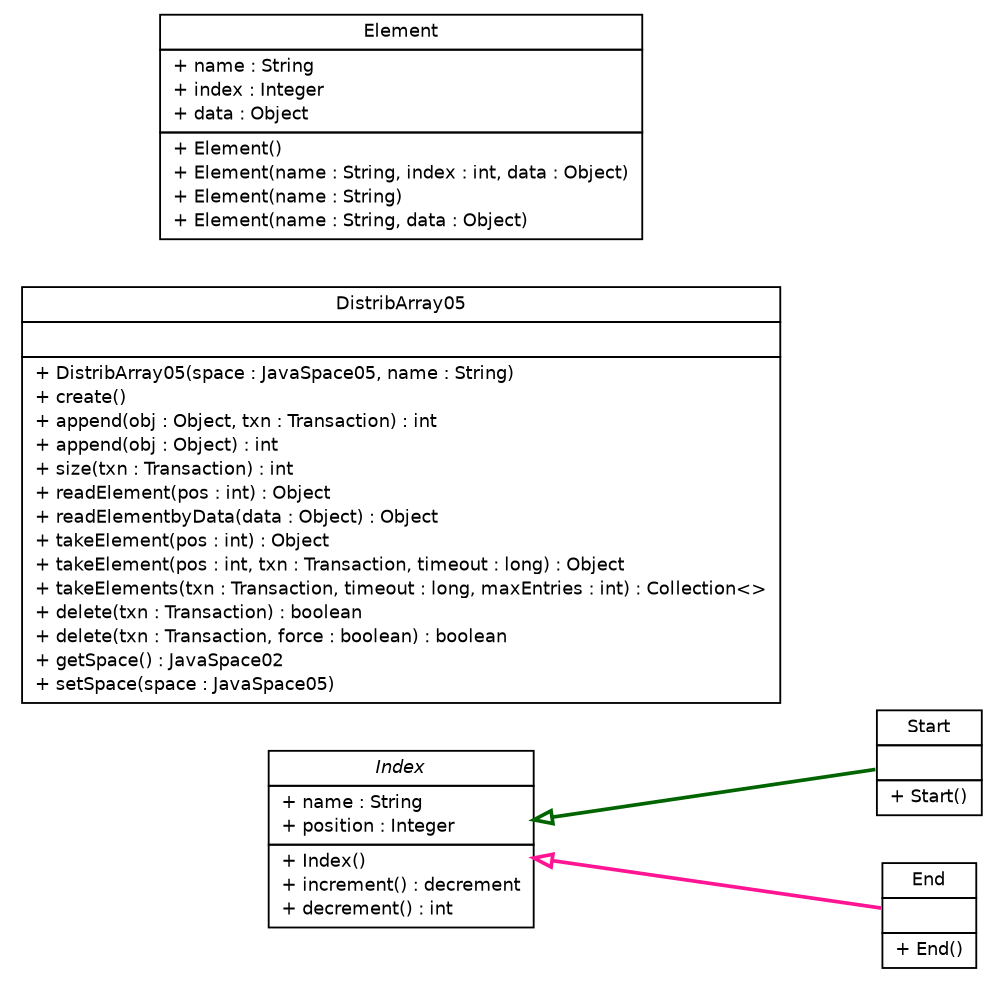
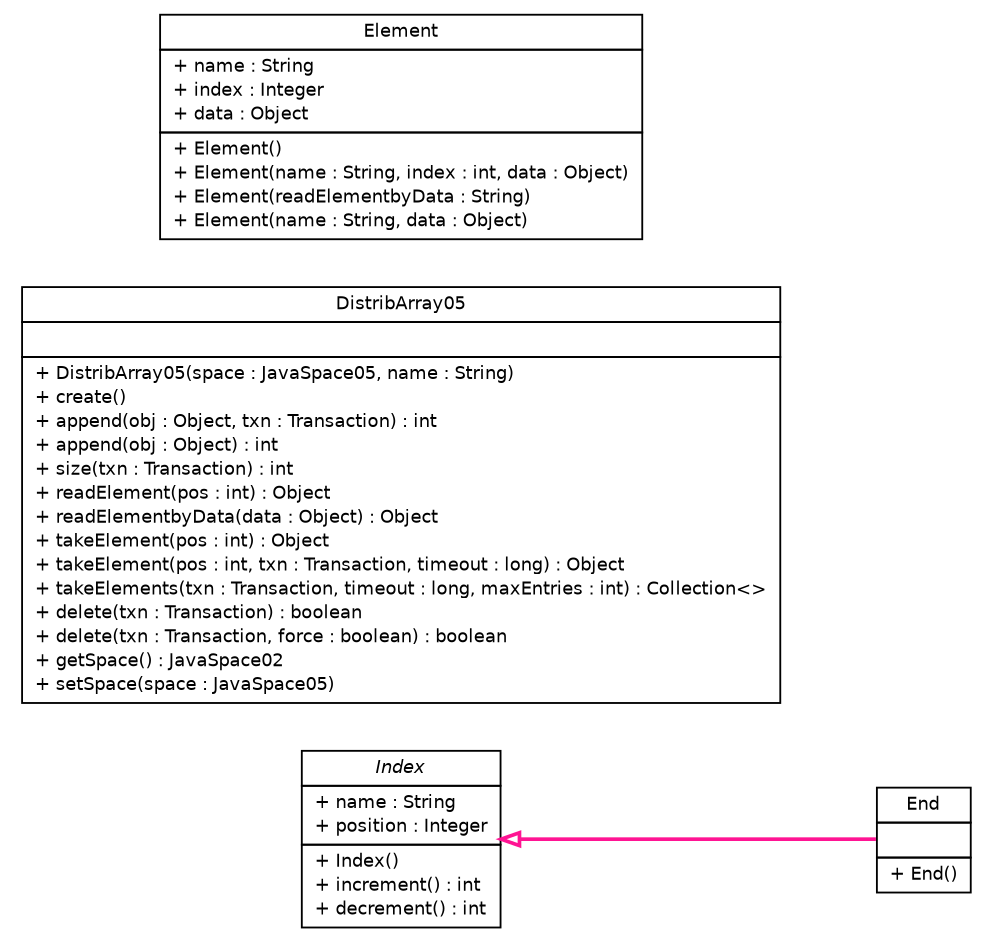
(288, 197) -> (352, 197)
(928, 762) -> none
(401, 885) -> (398, 885)
